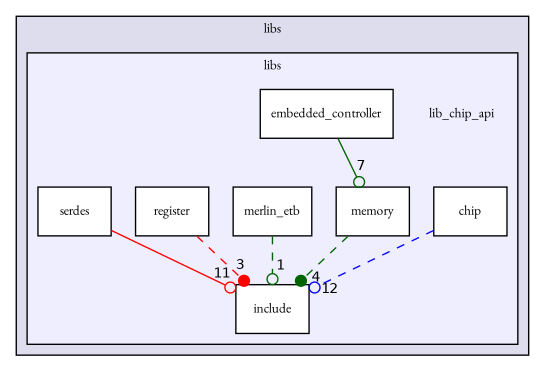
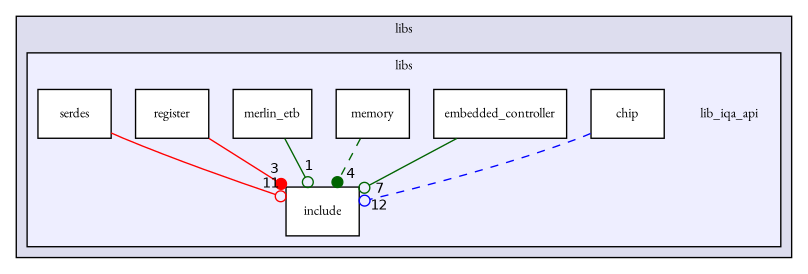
(462, 114) -> (729, 114)
(347, 158) -> (413, 162)
(272, 255) -> (295, 158)
(218, 257) -> (243, 160)
